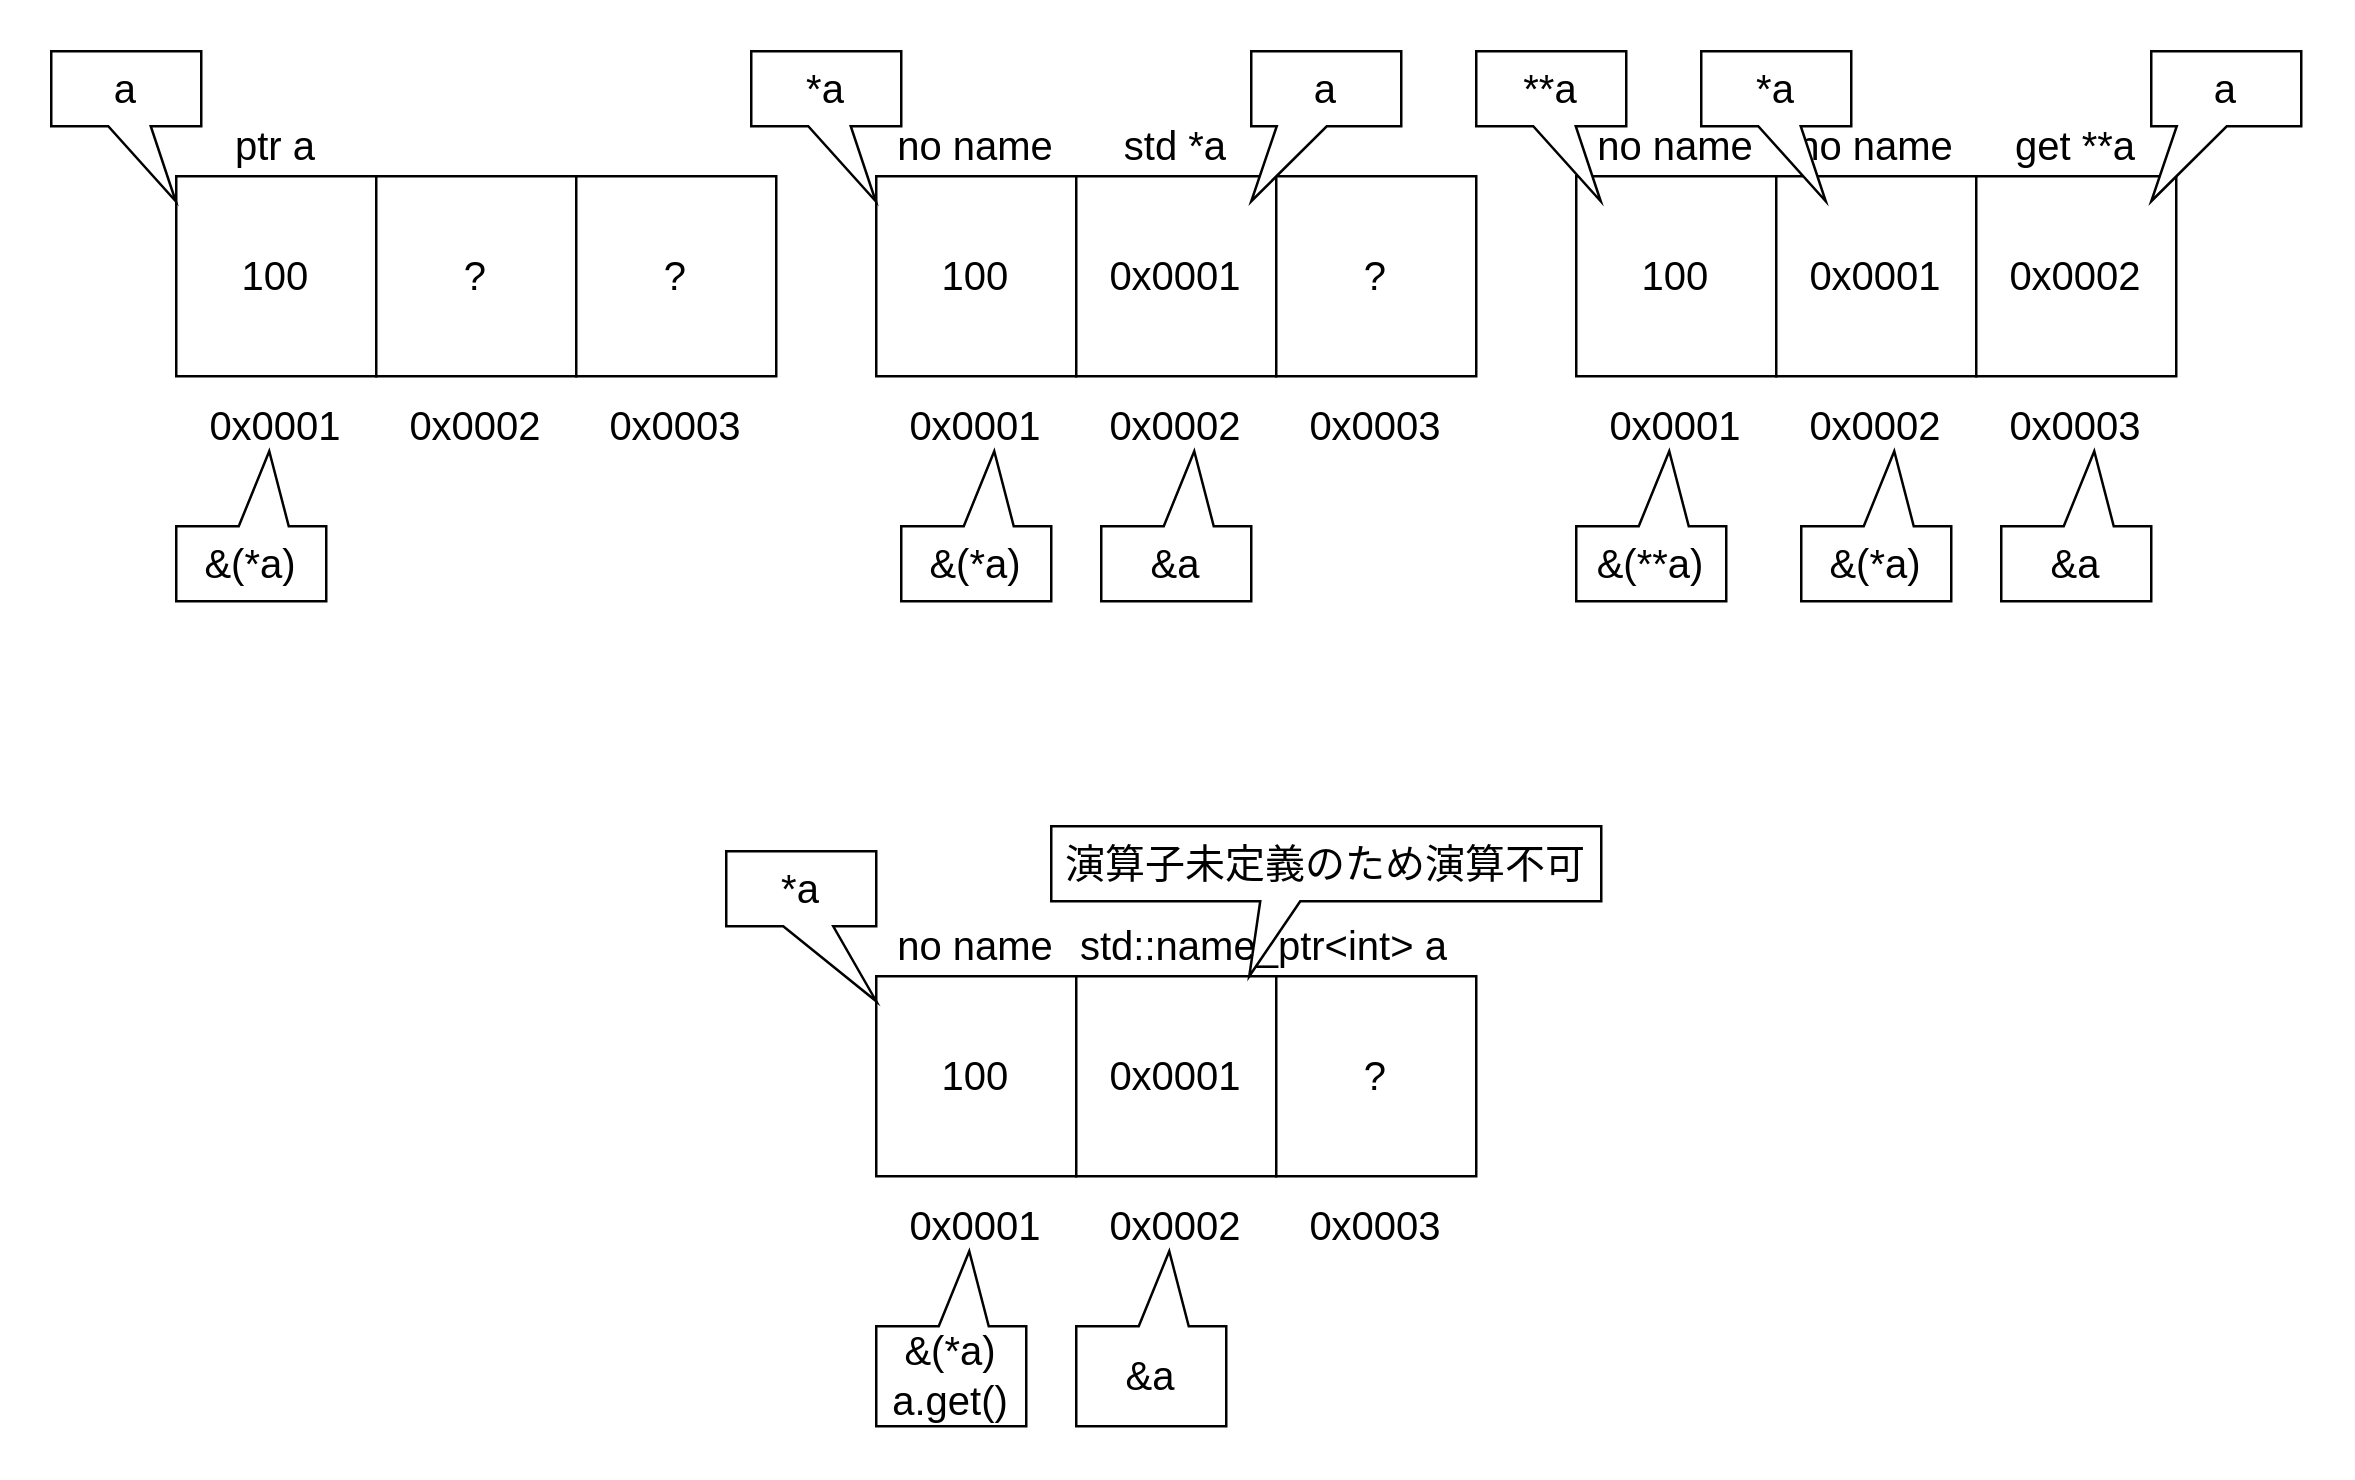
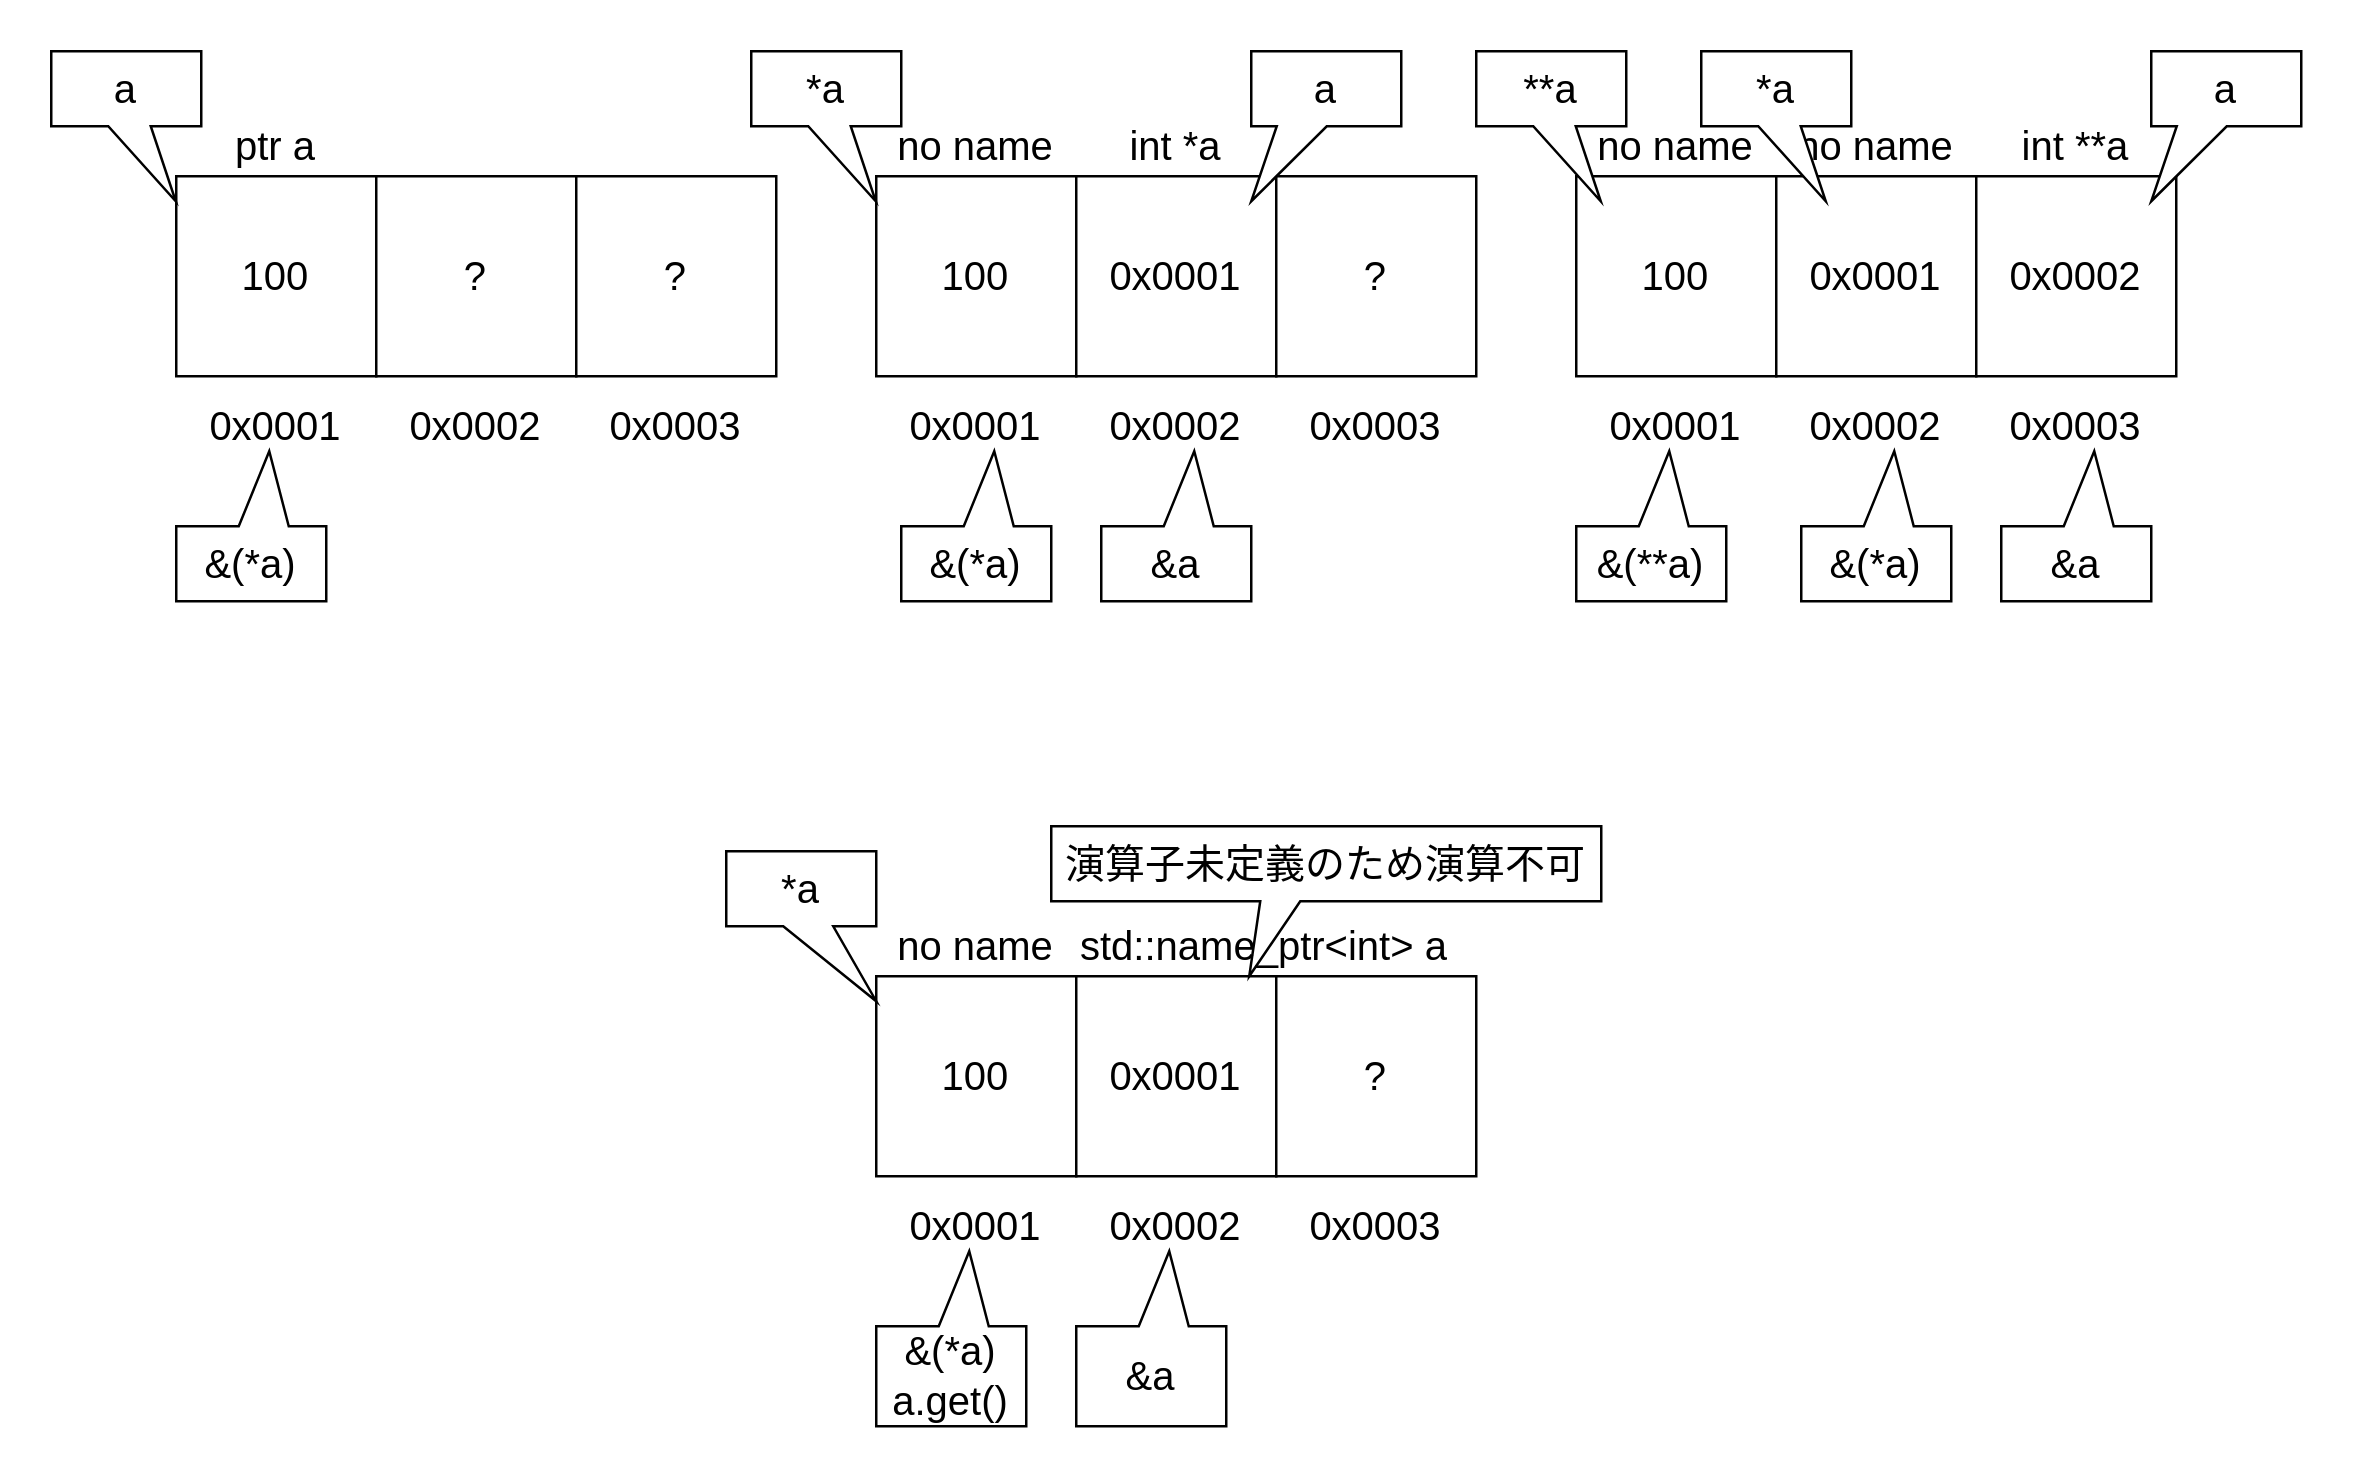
(1176, 145) -> (1176, 145)
(2076, 145) -> (2076, 145)
